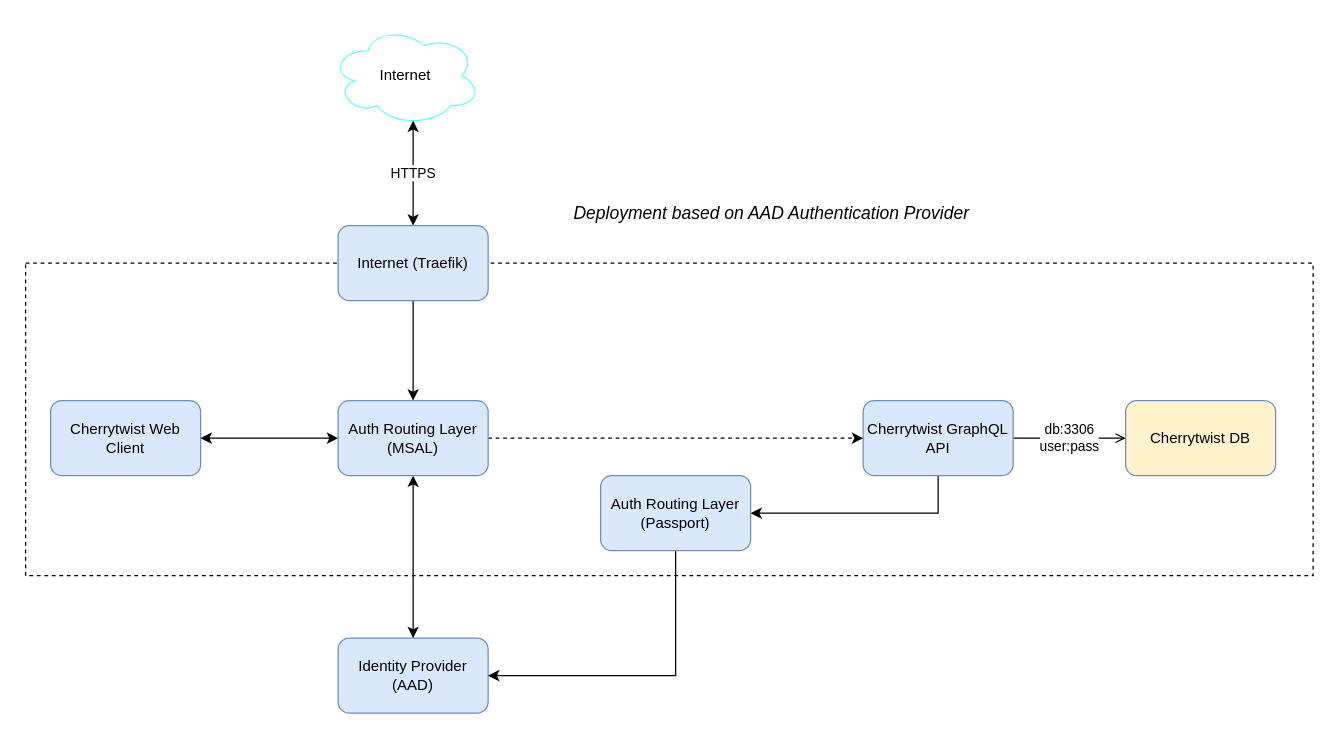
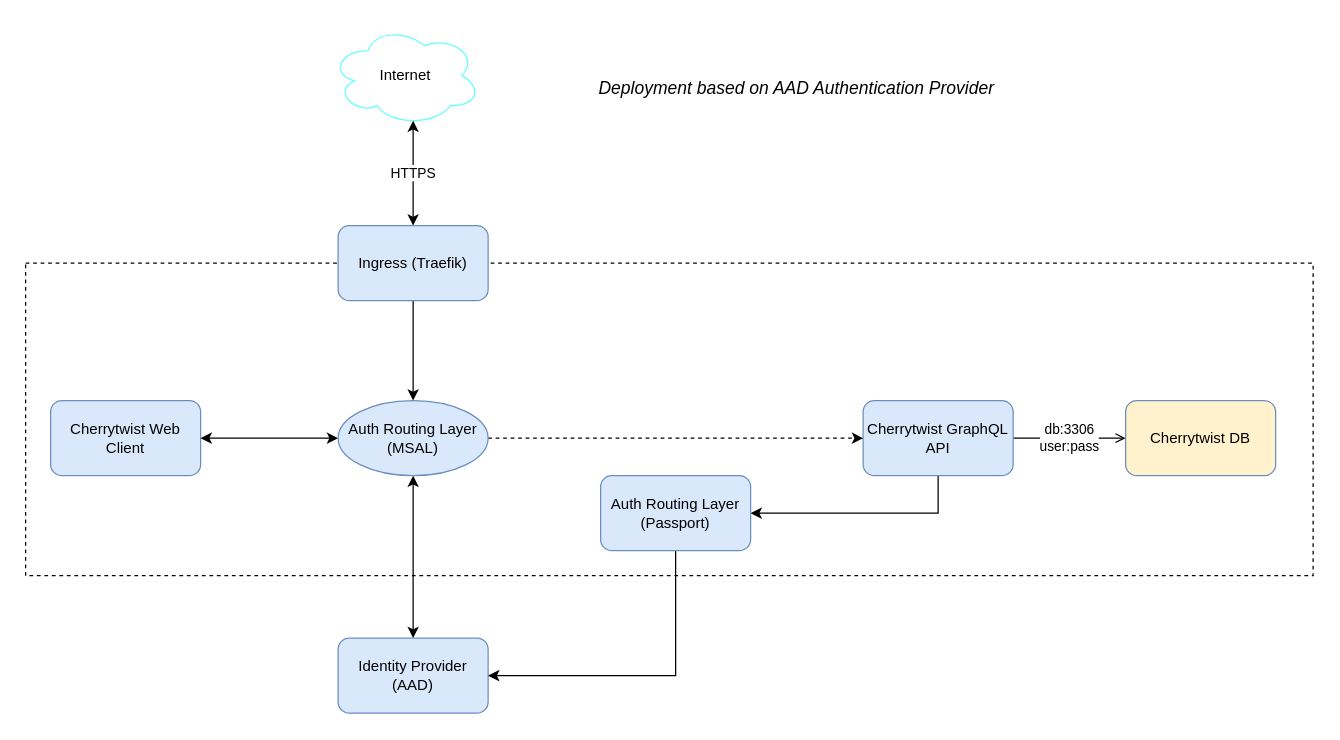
(772, 213) -> (797, 88)
(413, 263) -> (413, 263)
(413, 438) -> (413, 438)
